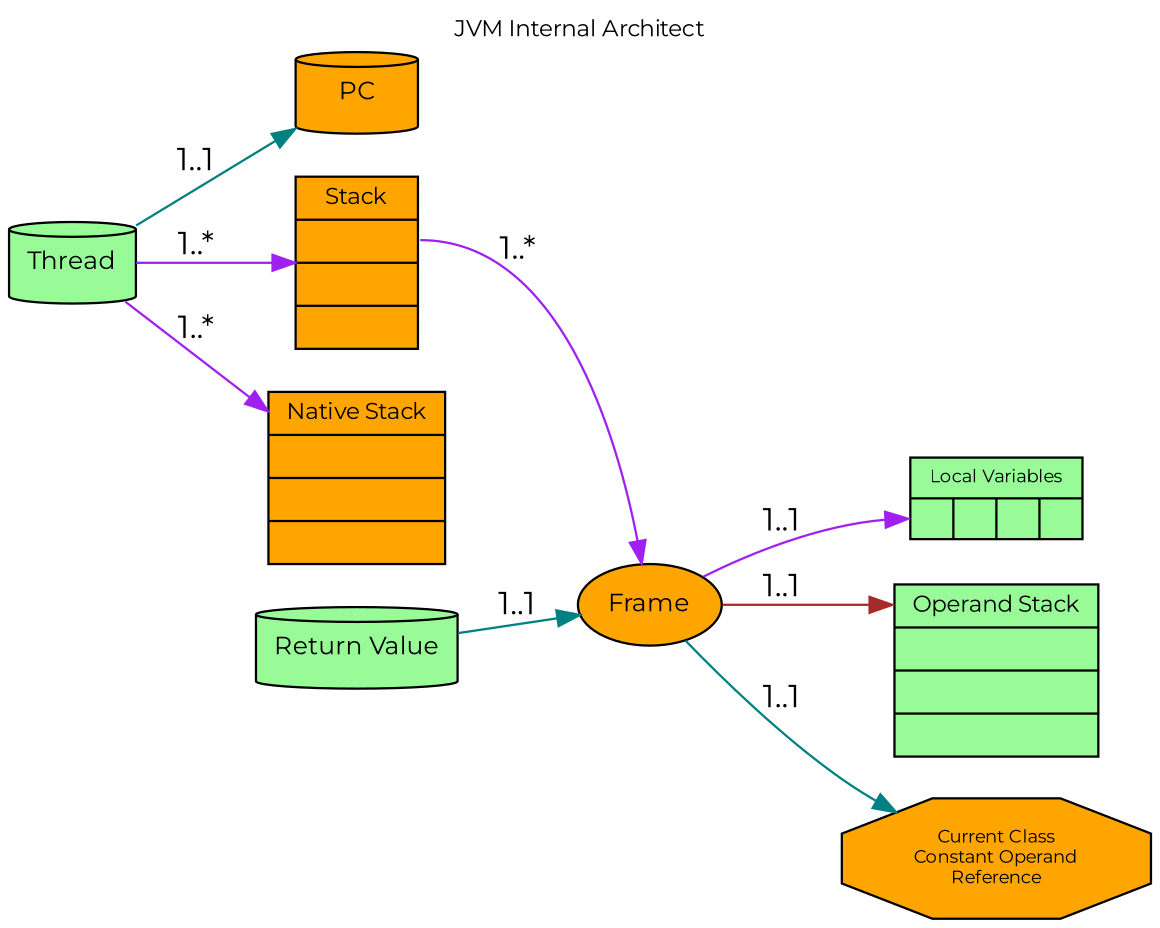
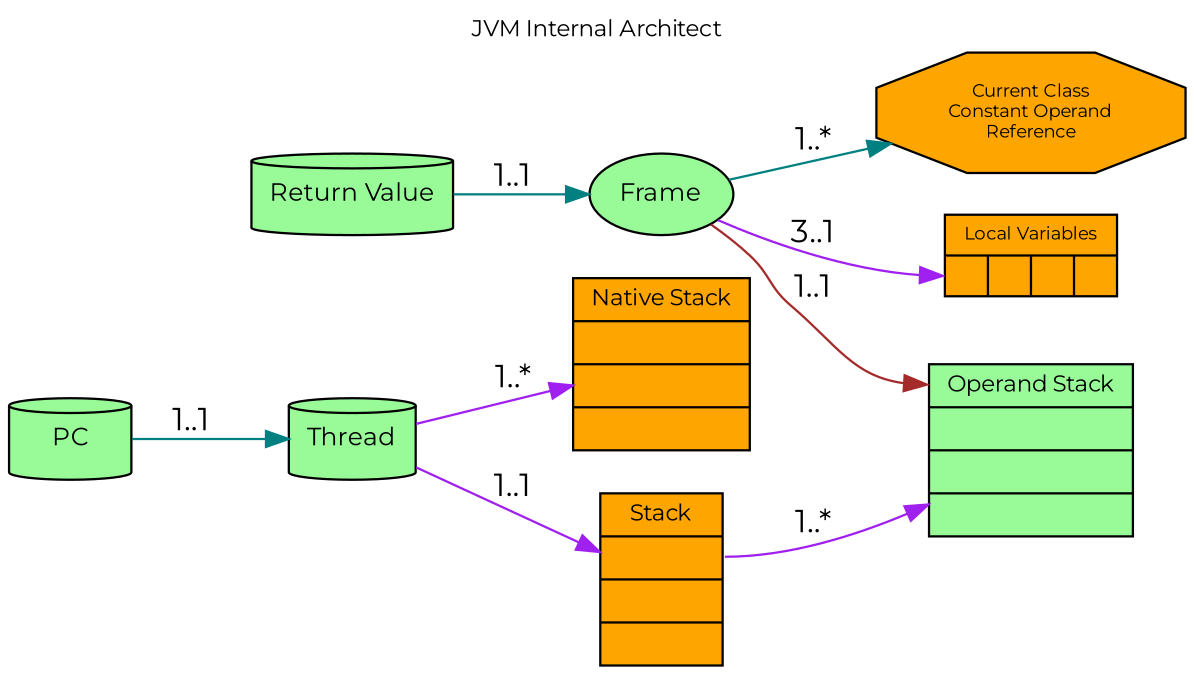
(357, 93) -> (70, 439)
(206, 183) -> (199, 439)
(196, 246) -> (513, 488)
(574, 352) -> (818, 544)
(996, 498) -> (1031, 256)
(782, 522) -> (813, 234)
(650, 605) -> (661, 194)
(782, 699) -> (813, 141)
